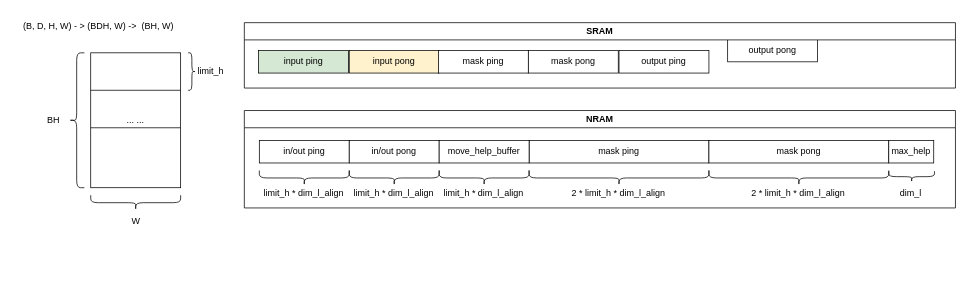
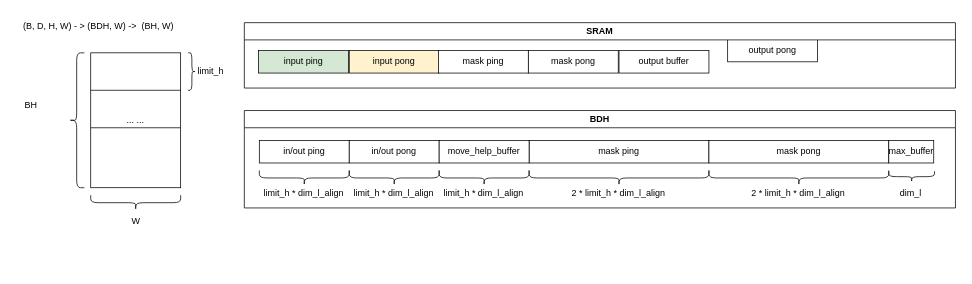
(664, 62) -> (664, 62)
(53, 120) -> (30, 105)
(600, 120) -> (600, 120)
(912, 152) -> (912, 152)
